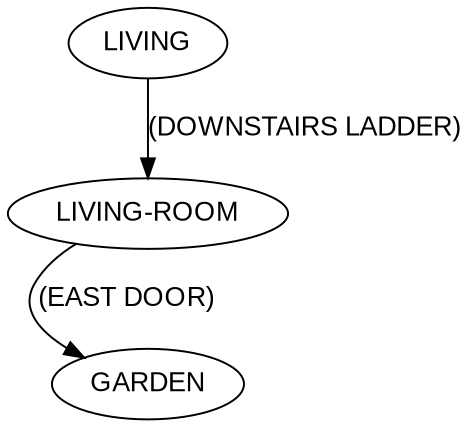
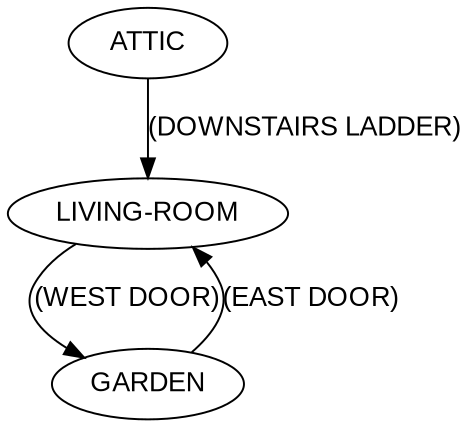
(148, 43) -> (148, 43)
(127, 299) -> (127, 299)
none -> (222, 310)
